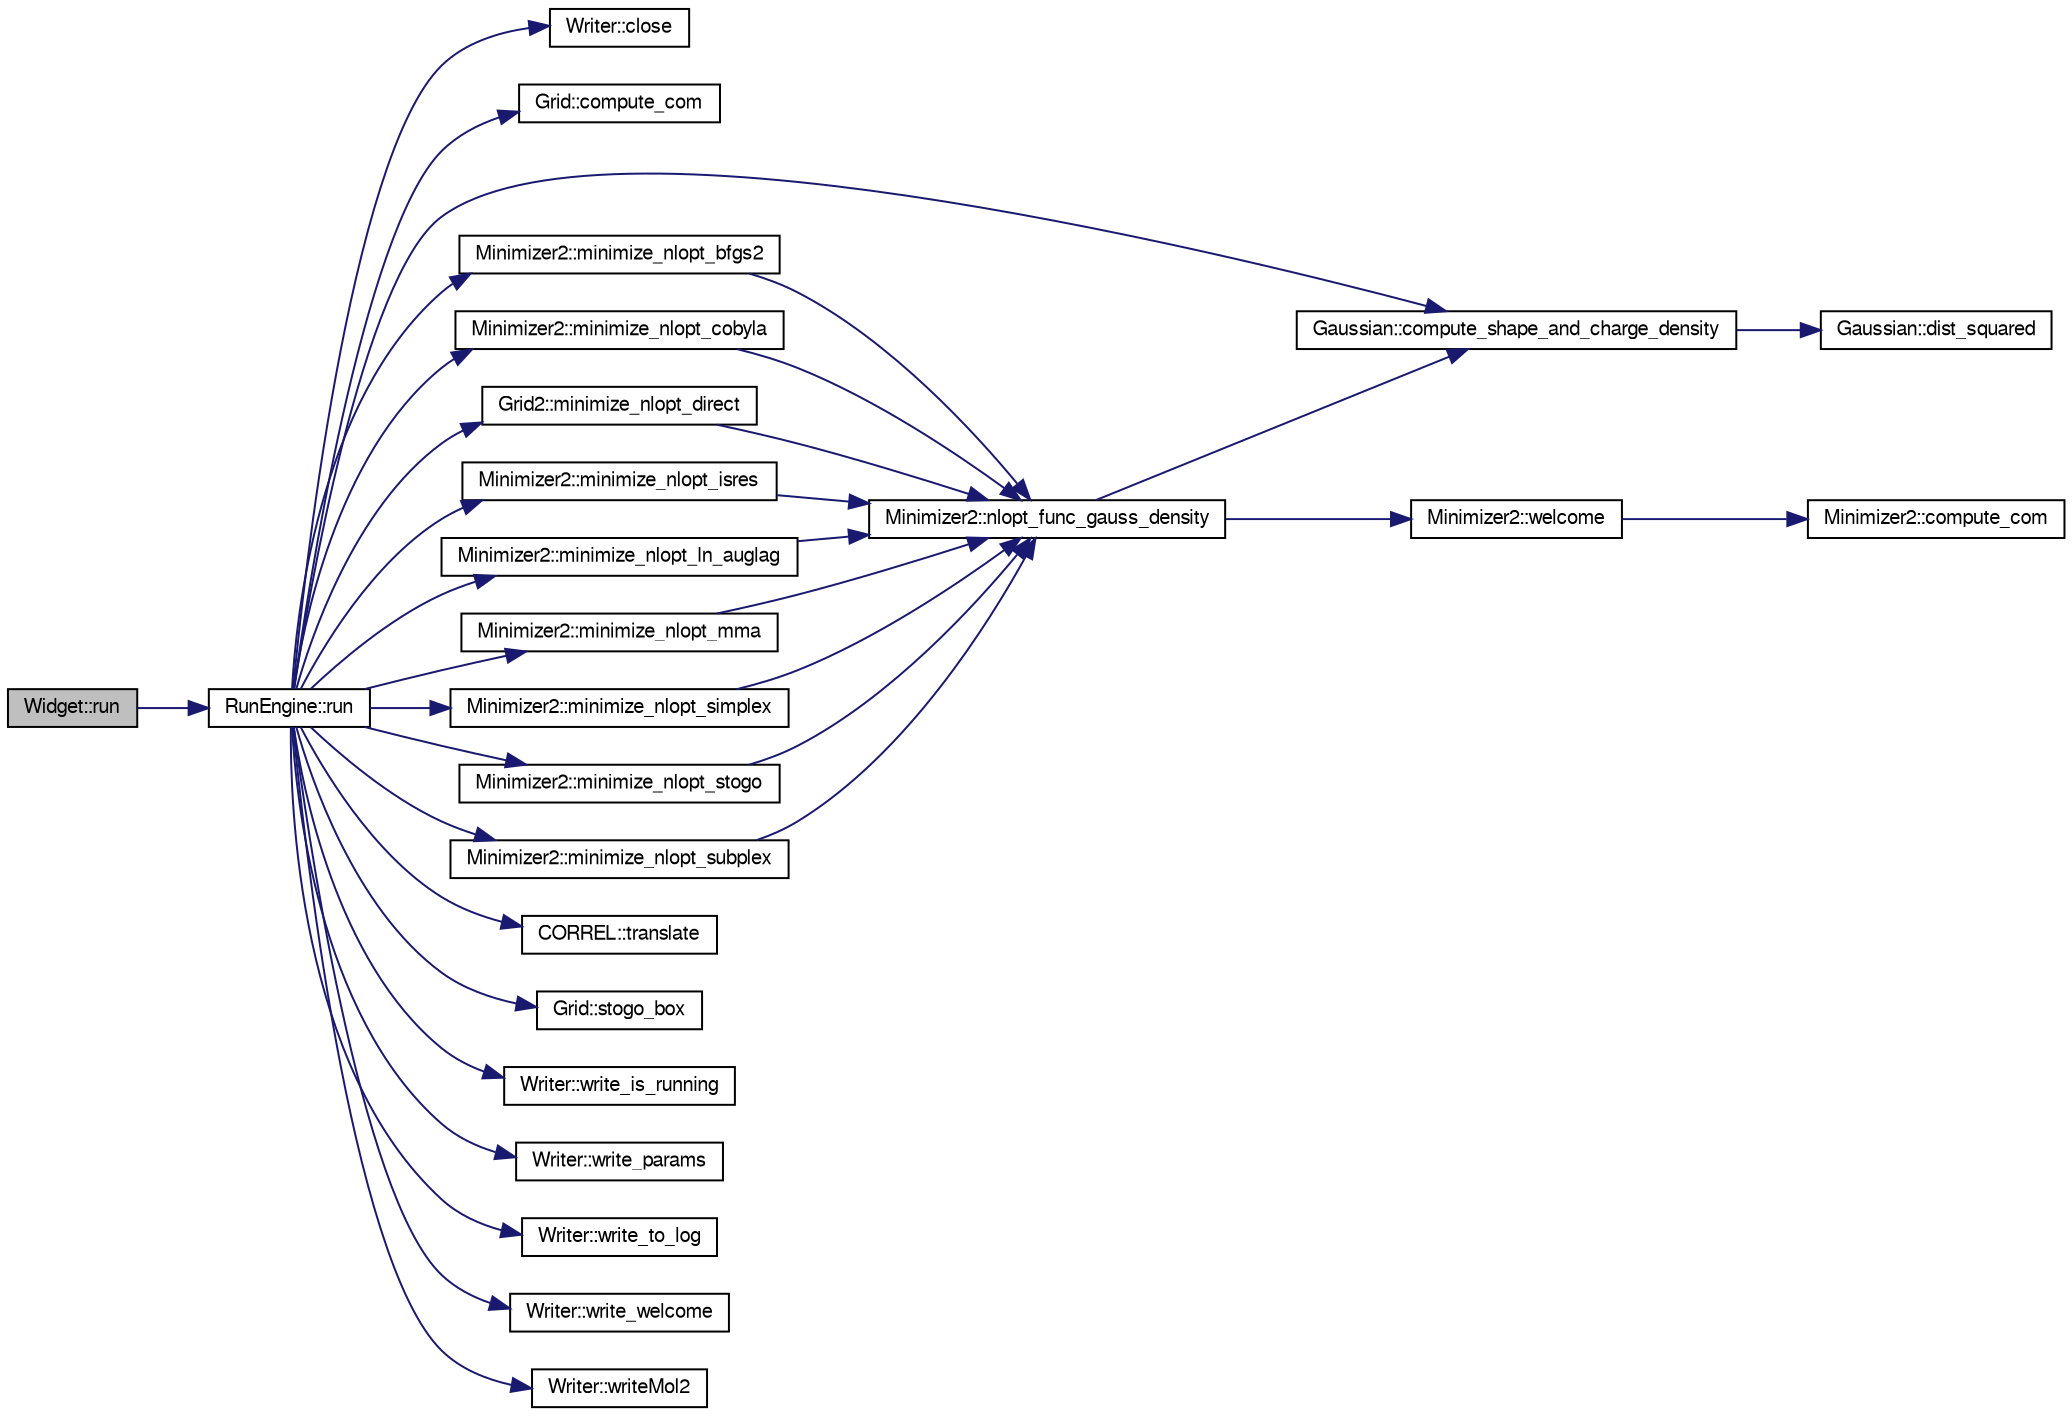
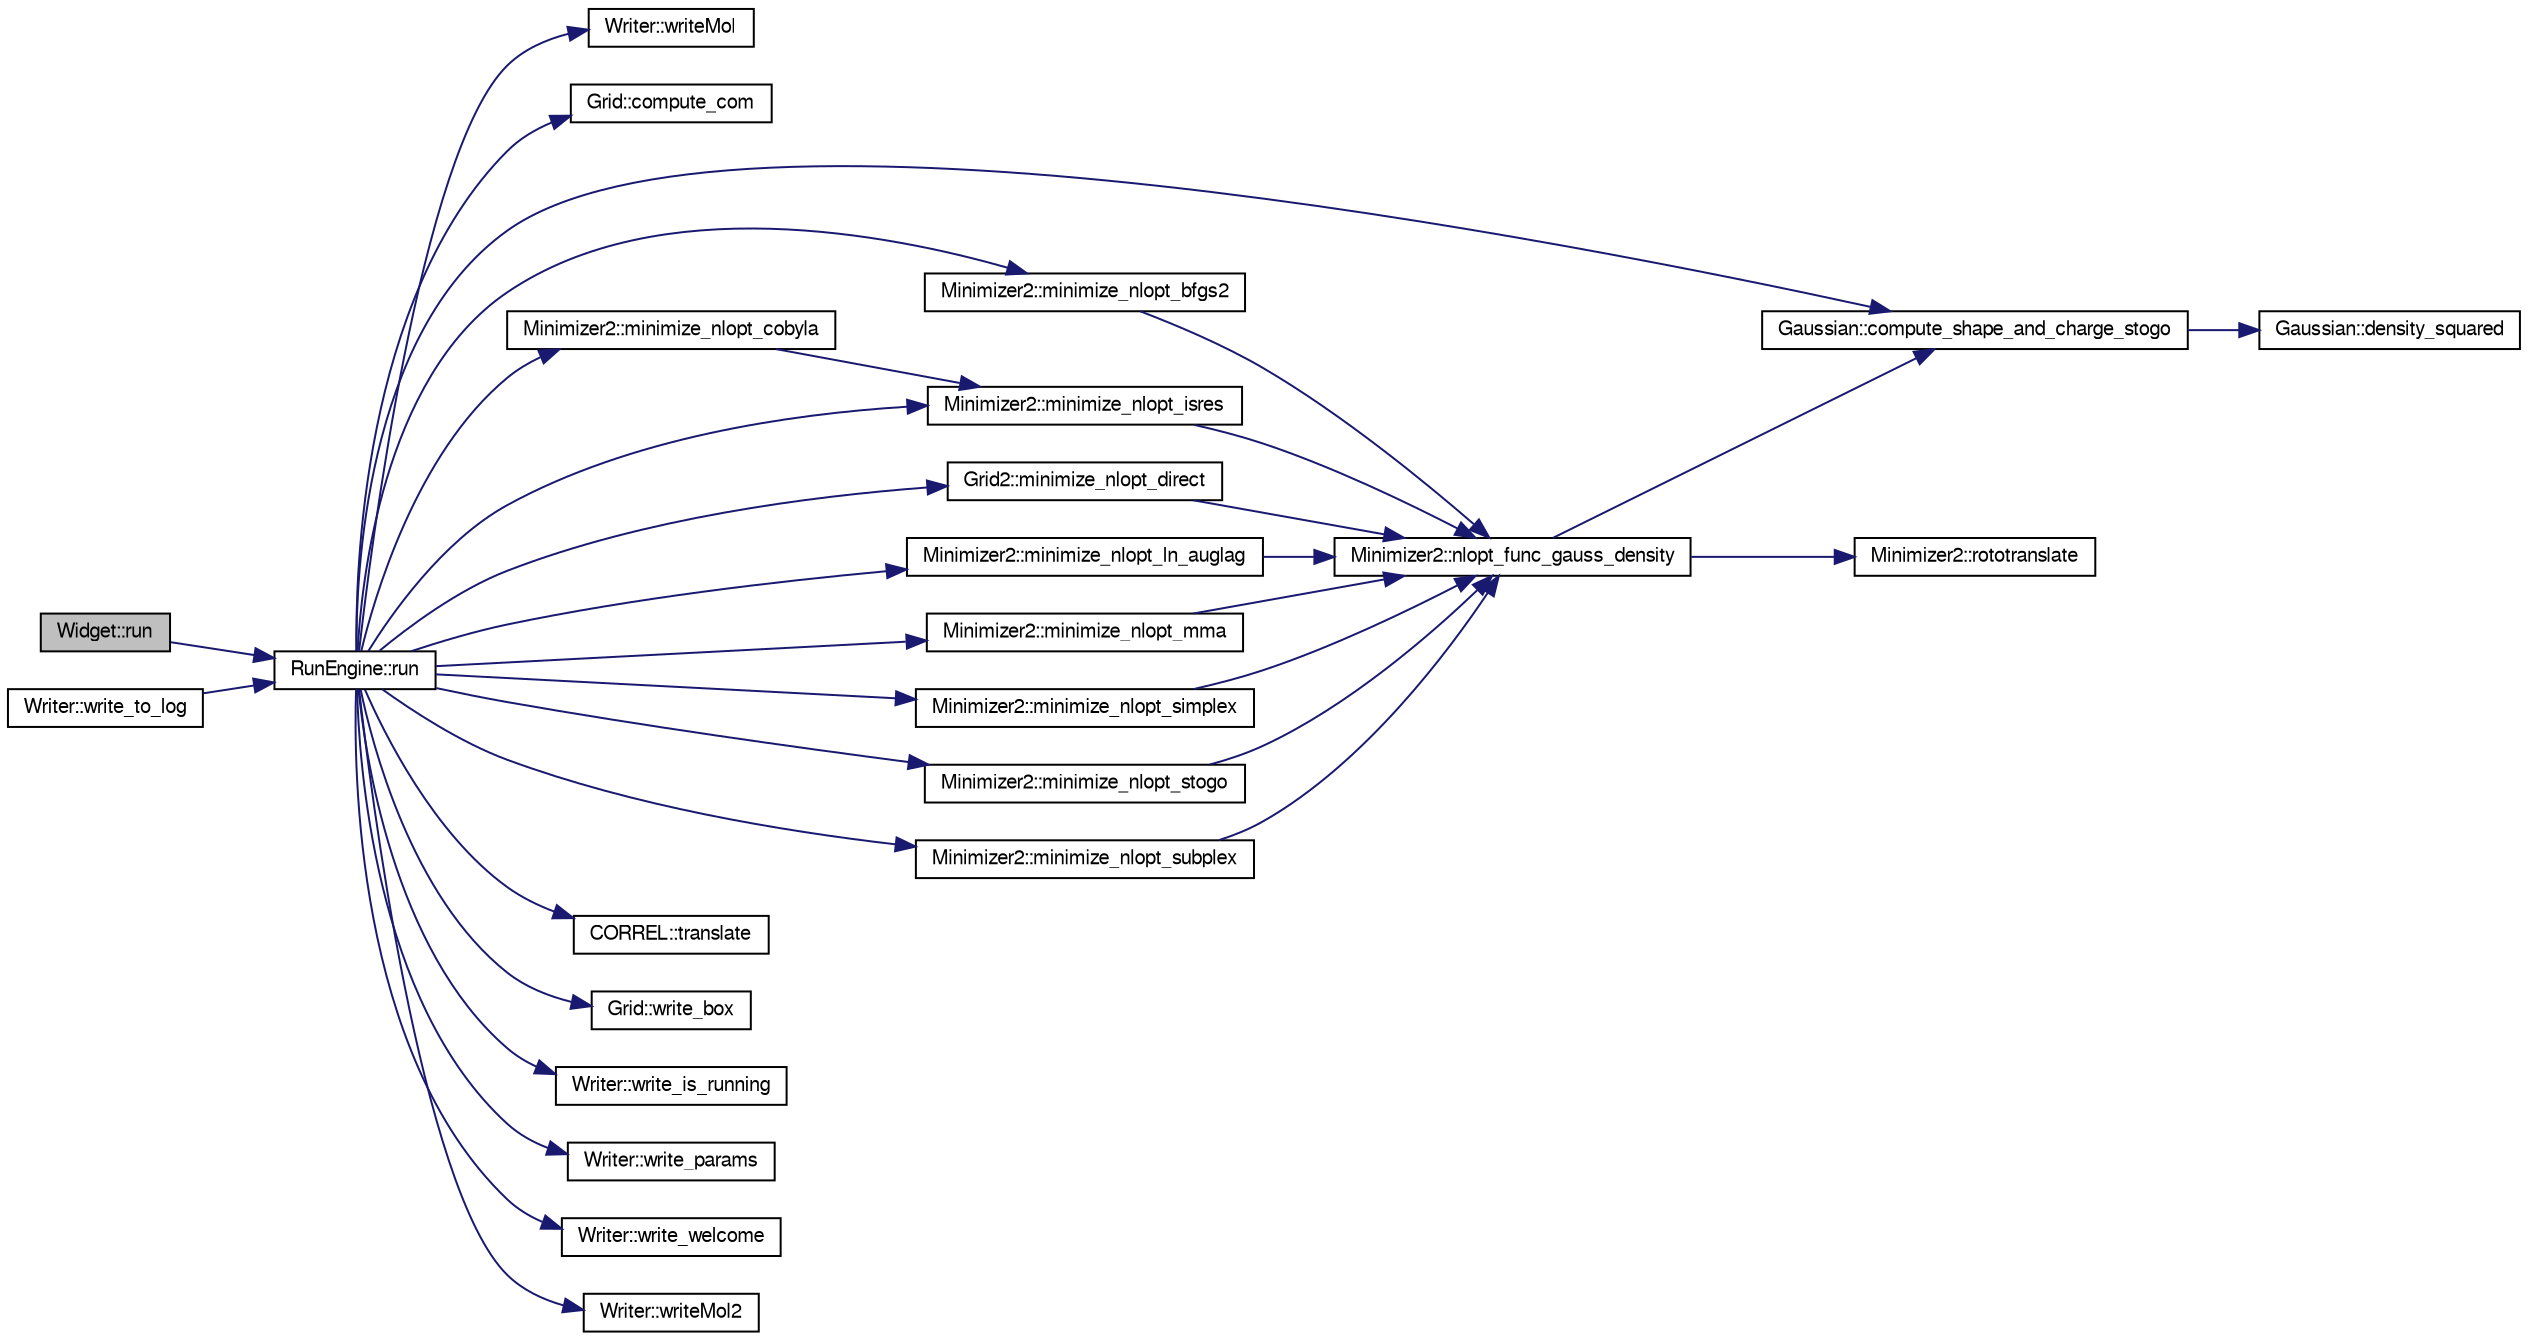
(620, 28) -> (671, 28)
(1517, 330) -> (1975, 330)
(1936, 330) -> (2390, 330)
(877, 406) -> (868, 366)
(1517, 519) -> (1975, 557)
(1936, 519) -> none
(620, 1010) -> (671, 1010)
(392, 1142) -> (228, 689)
